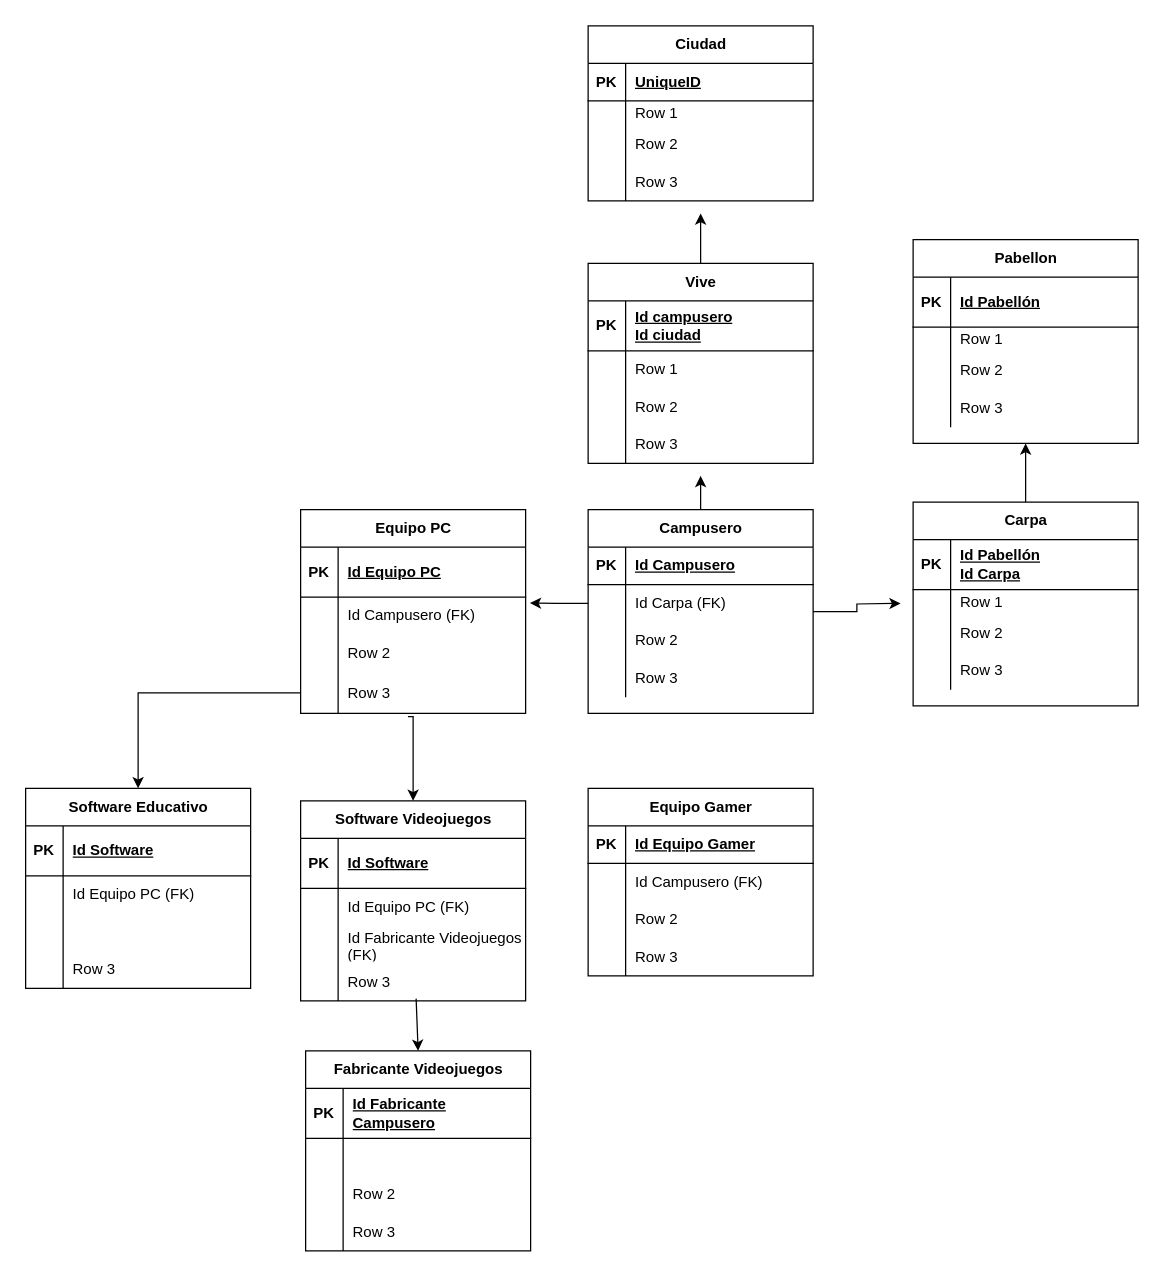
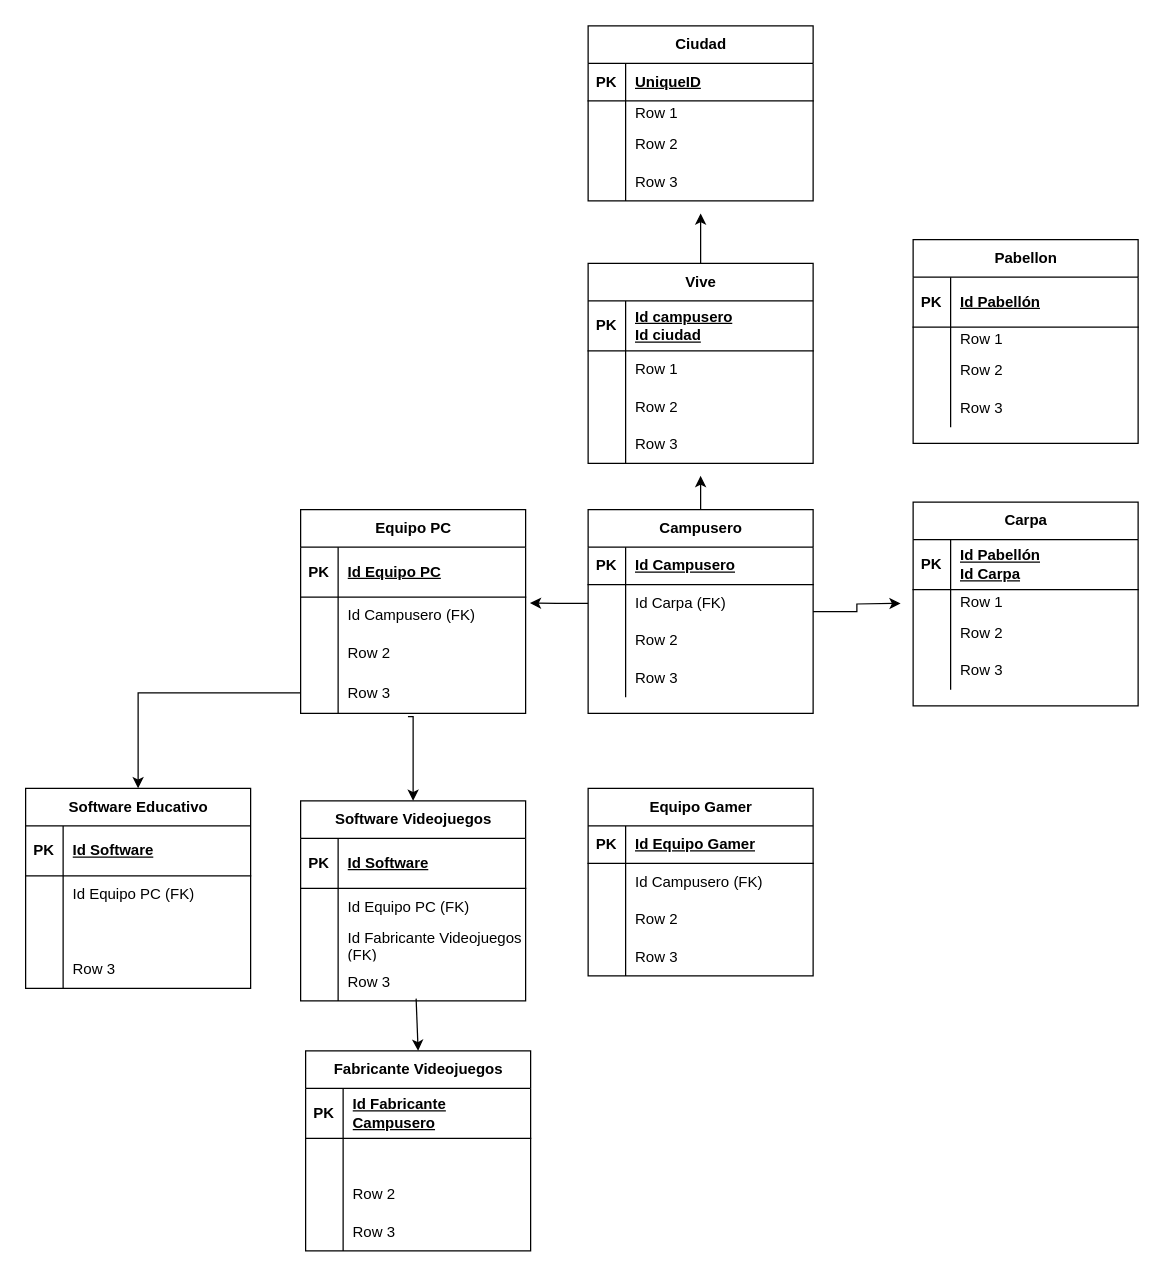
(1026, 476) -> none
